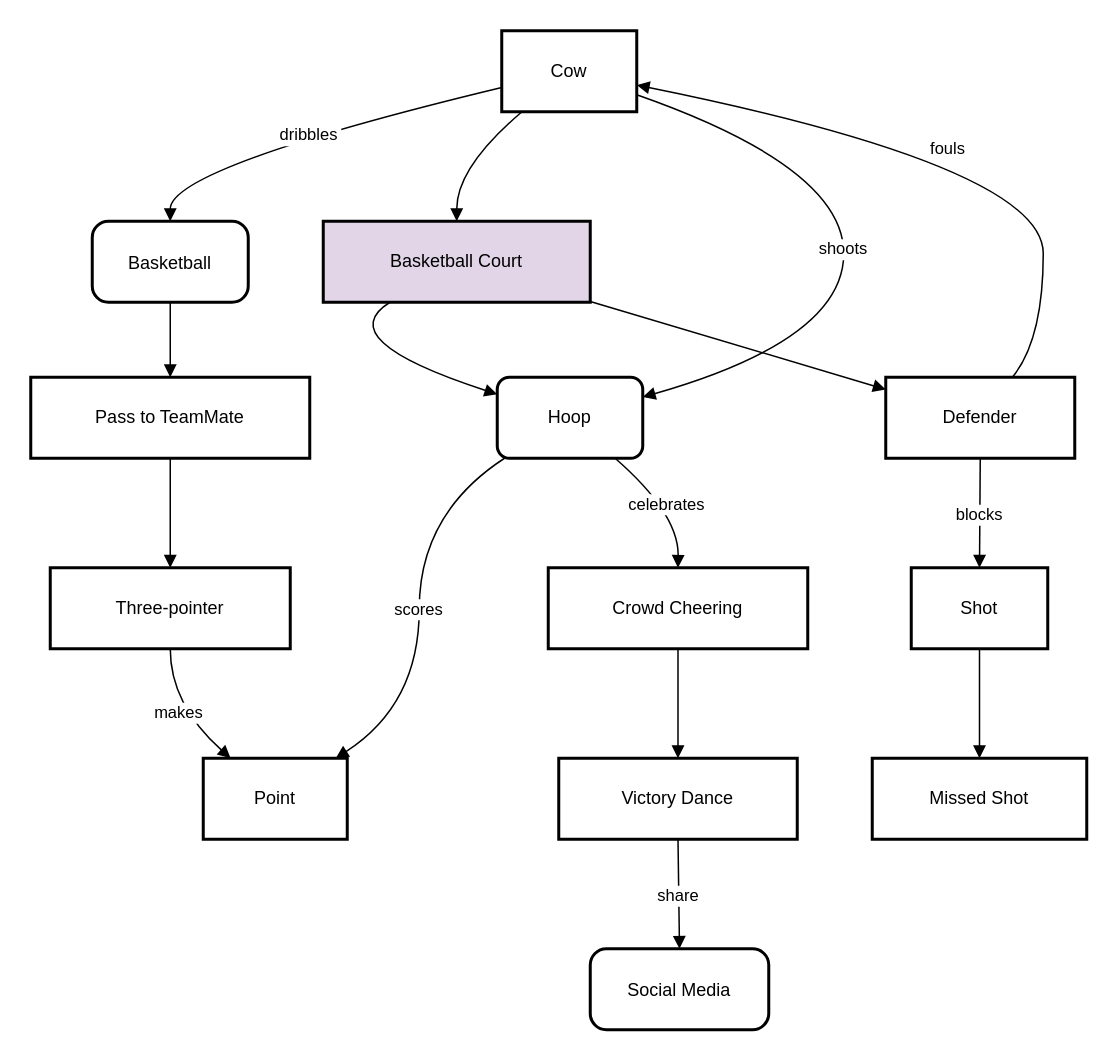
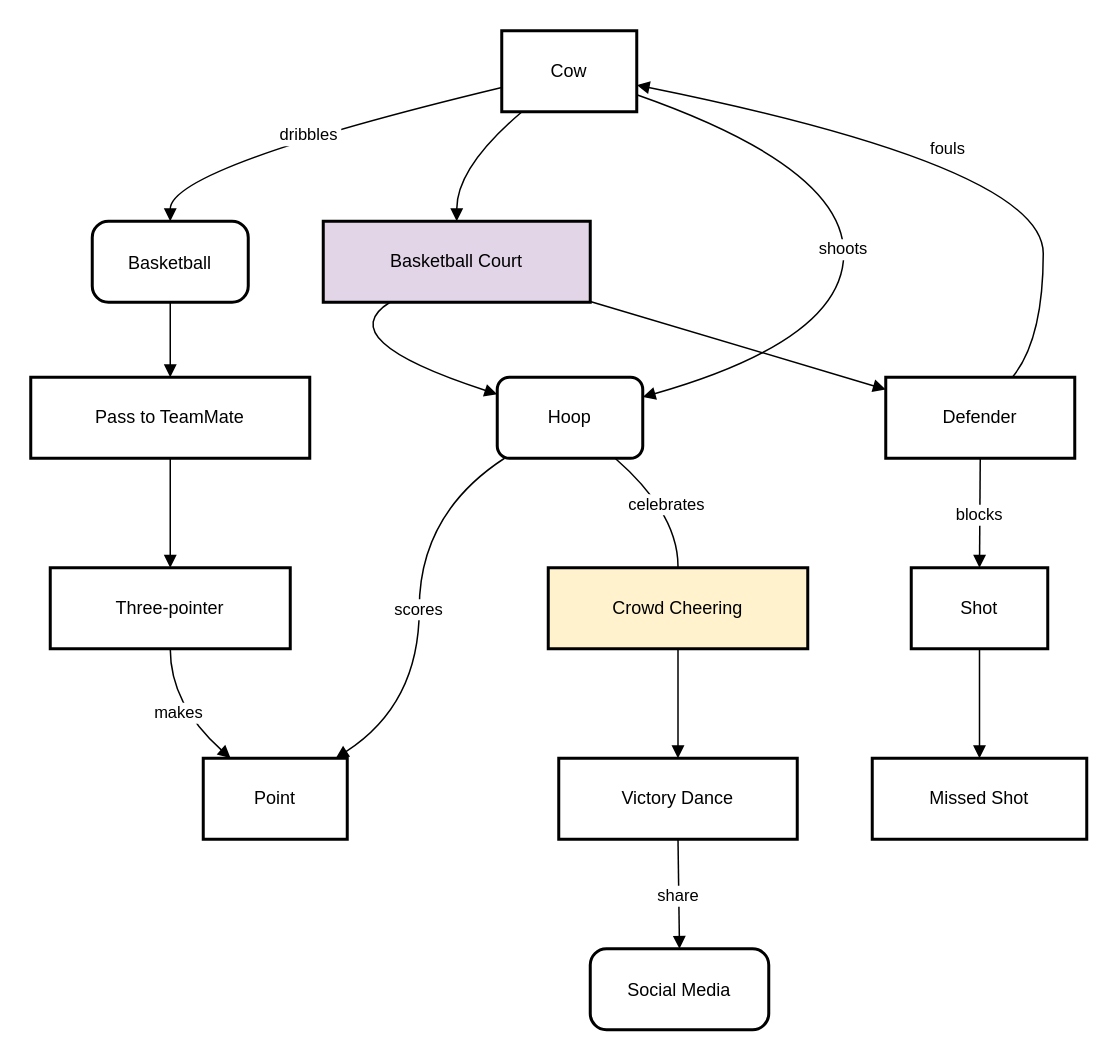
(674, 532) -> (673, 538)
(678, 608) -> (678, 608)
